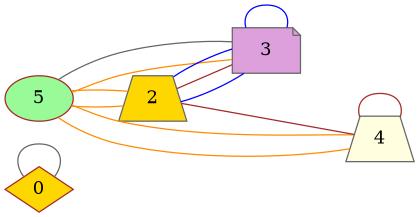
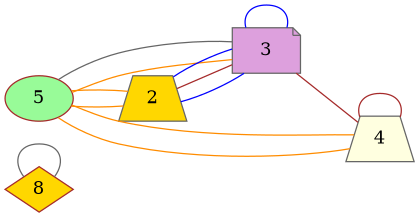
(268, 119) -> (327, 98)
(39, 189) -> (39, 189)
